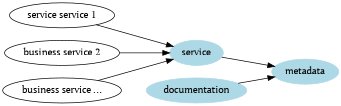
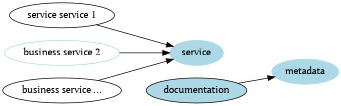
(62, 53) -> (62, 53)
(245, 61) -> none
(197, 90) -> (197, 90)
